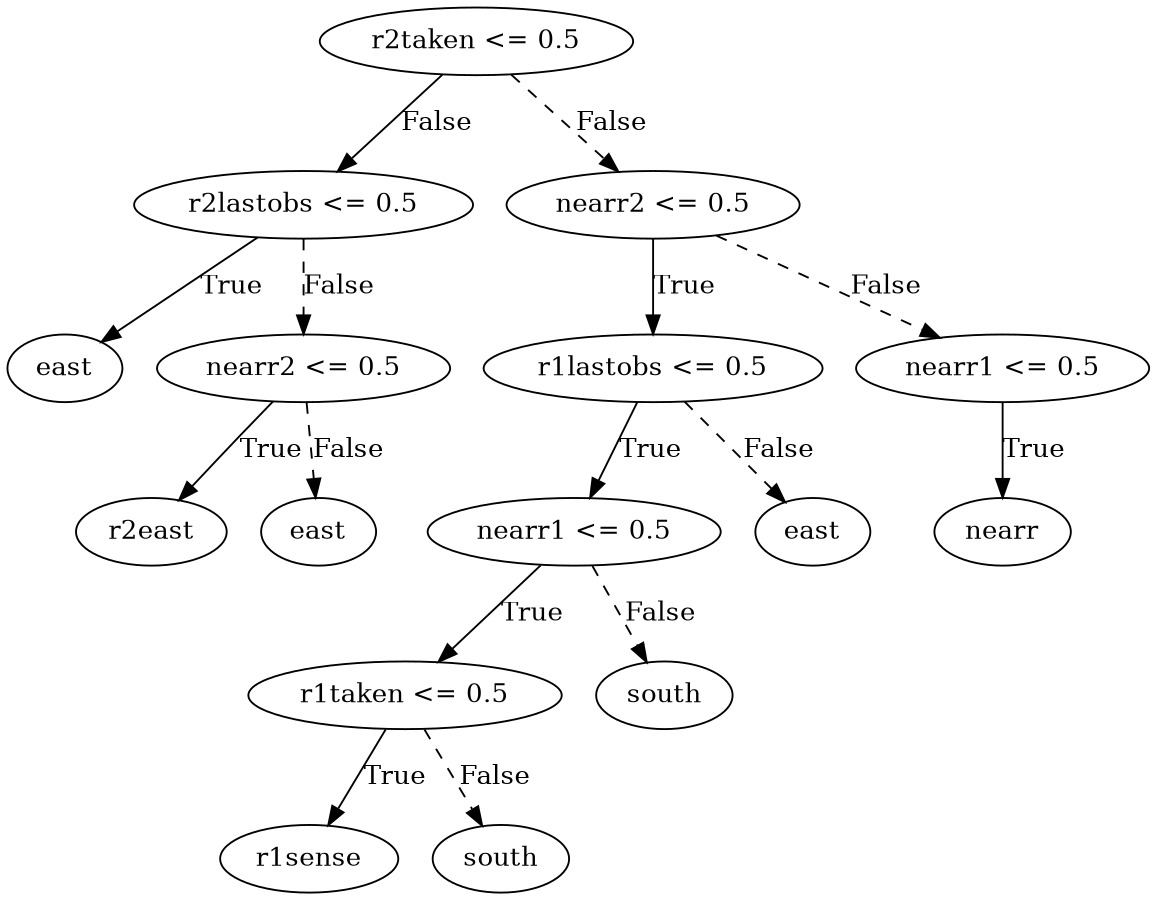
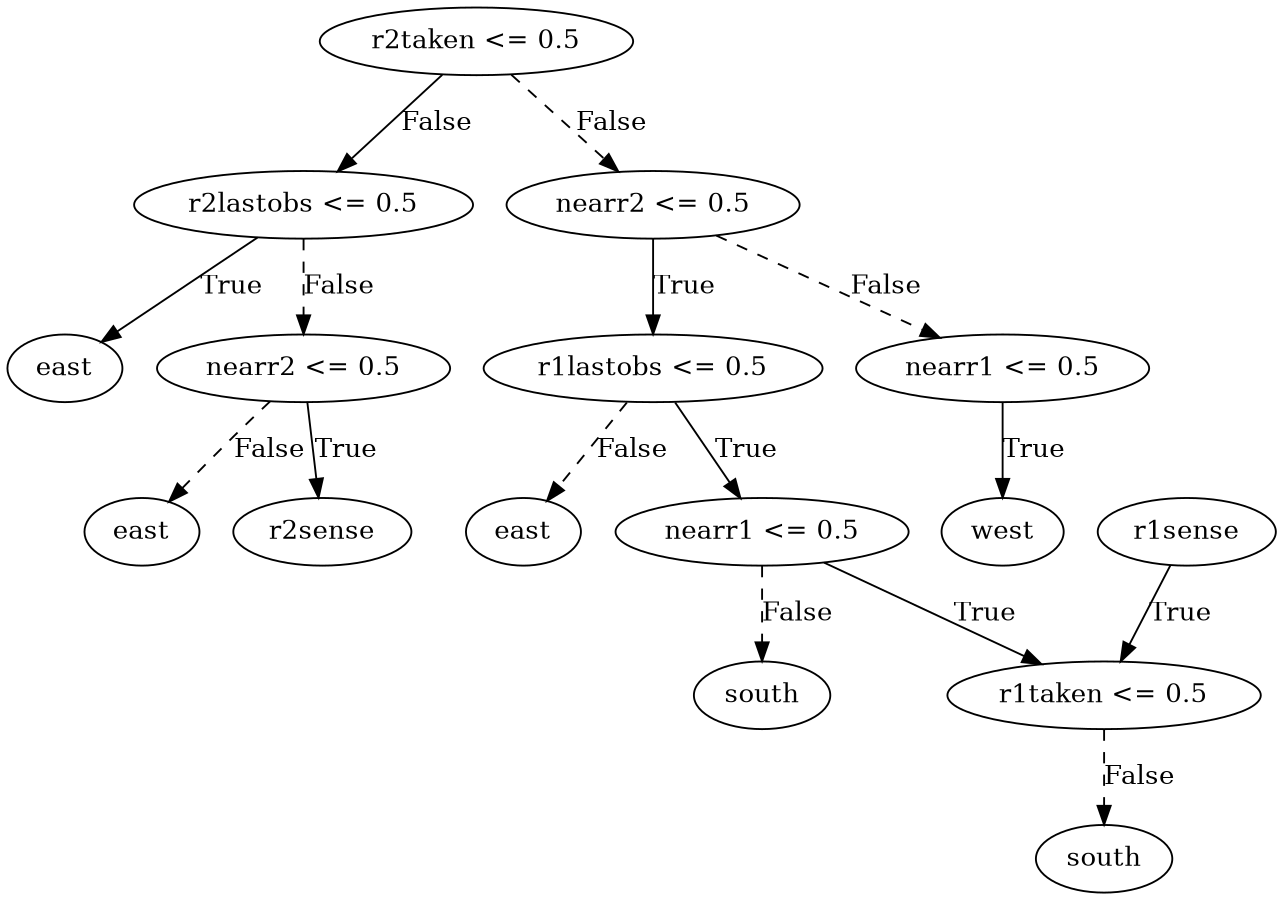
(151, 532) -> (322, 532)
(1003, 532) -> (1003, 532)
(362, 769) -> (1150, 605)
